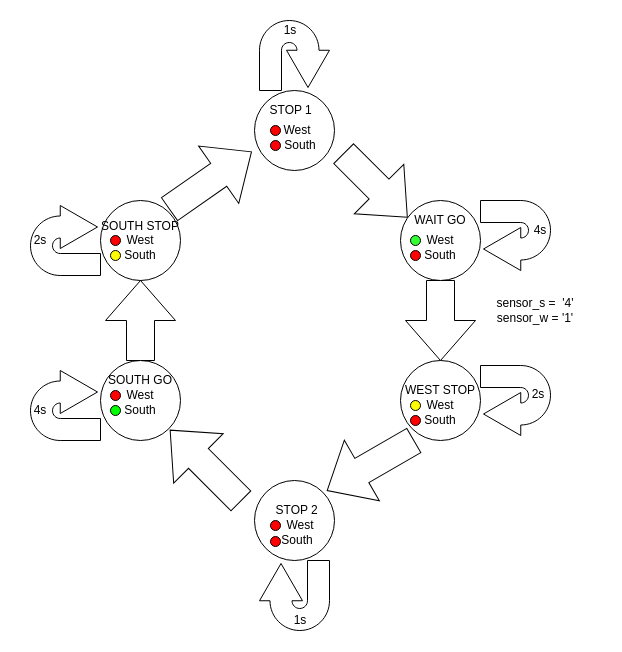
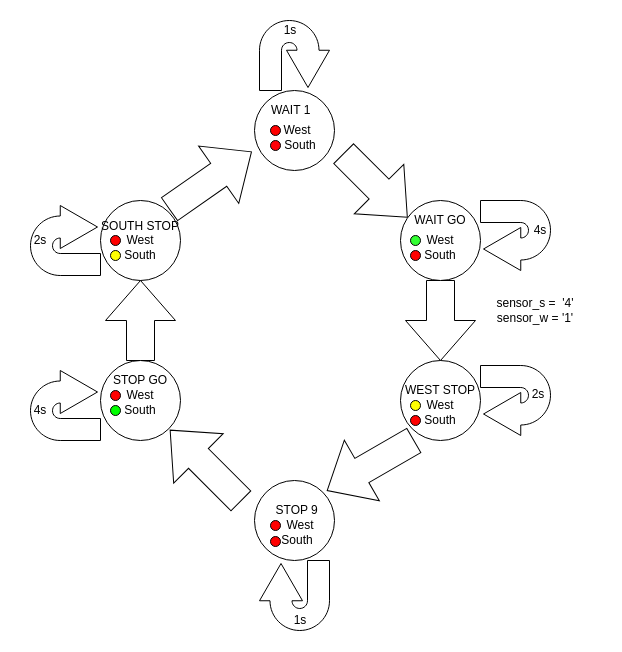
(295, 111) -> (295, 111)
(141, 381) -> (141, 381)
(301, 511) -> (301, 511)
